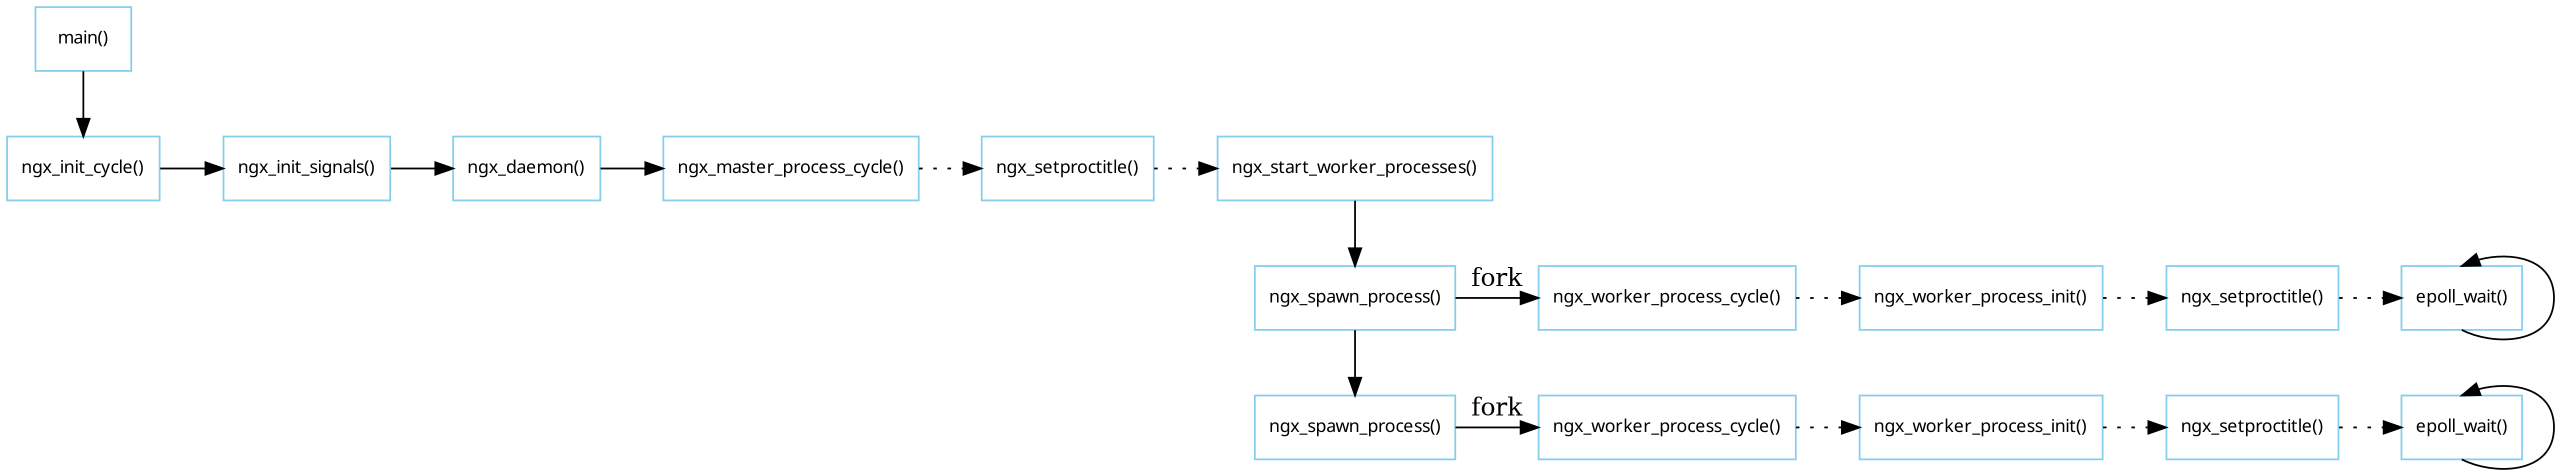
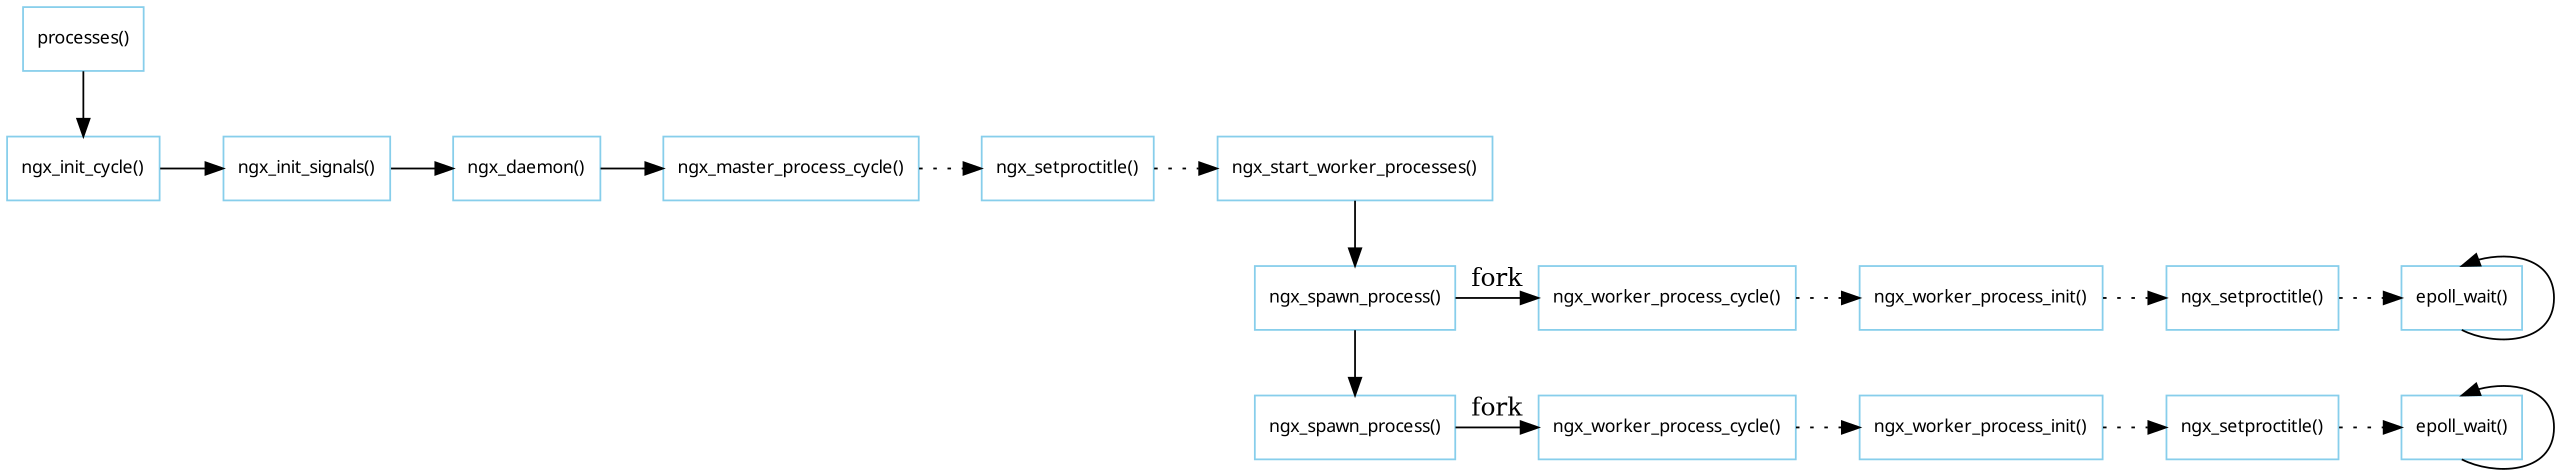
(83, 39) -> (83, 39)
